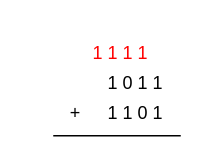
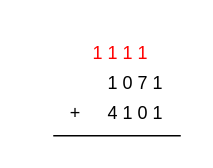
(136, 83) -> (136, 83)
(136, 113) -> (136, 113)
